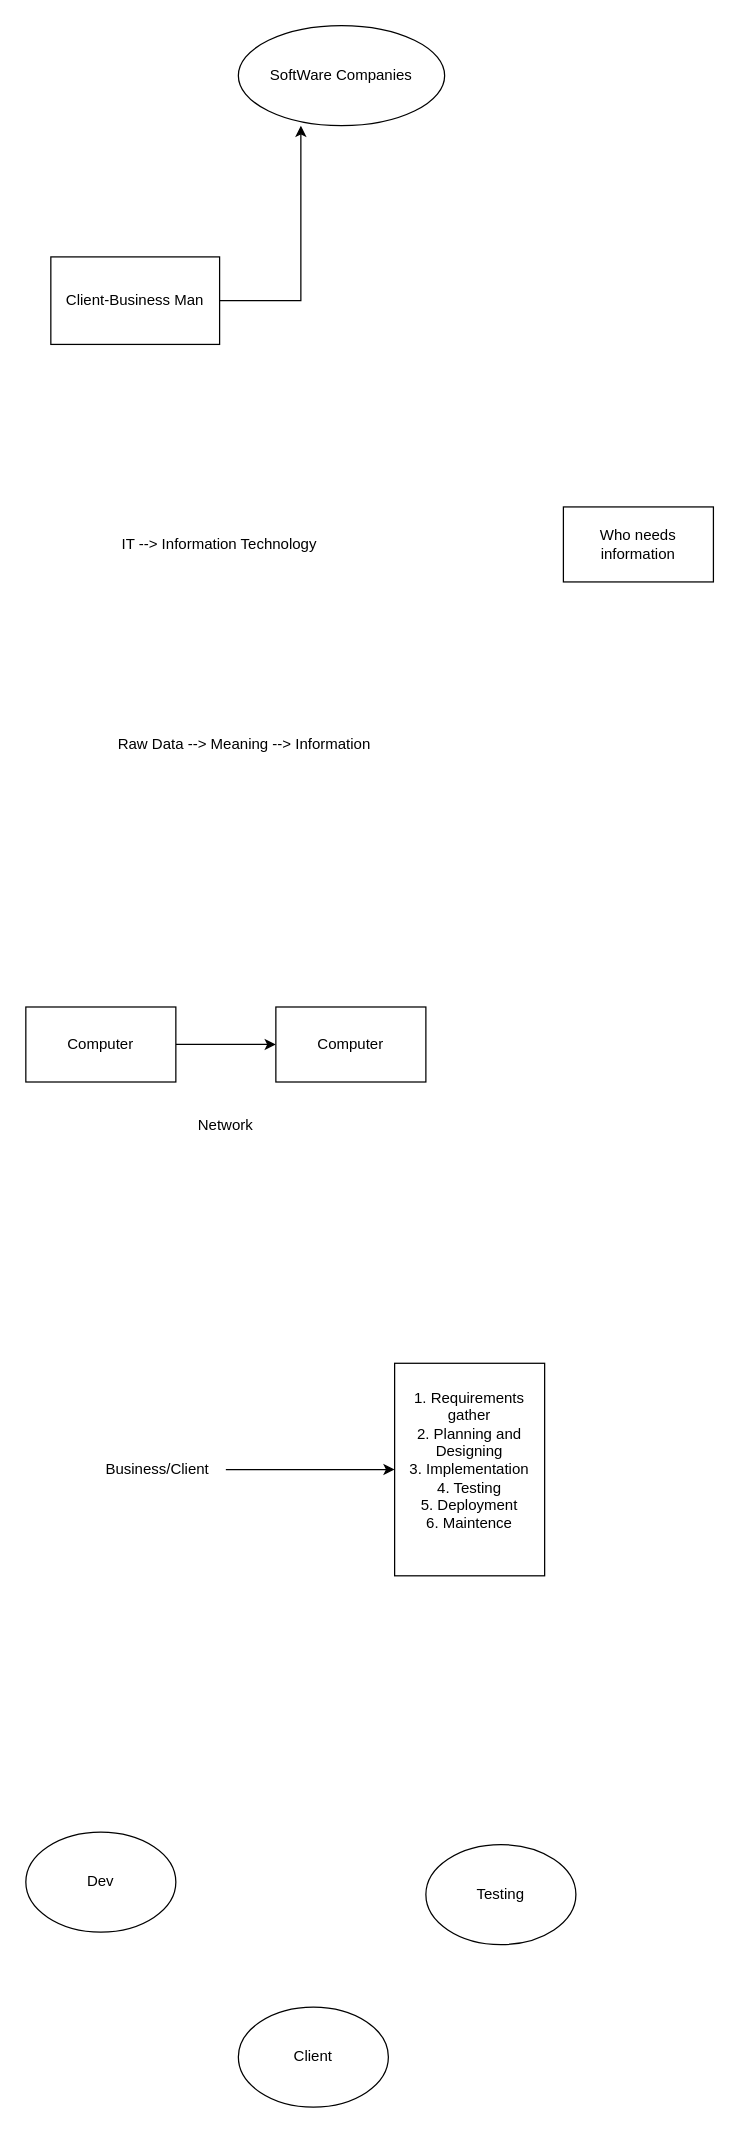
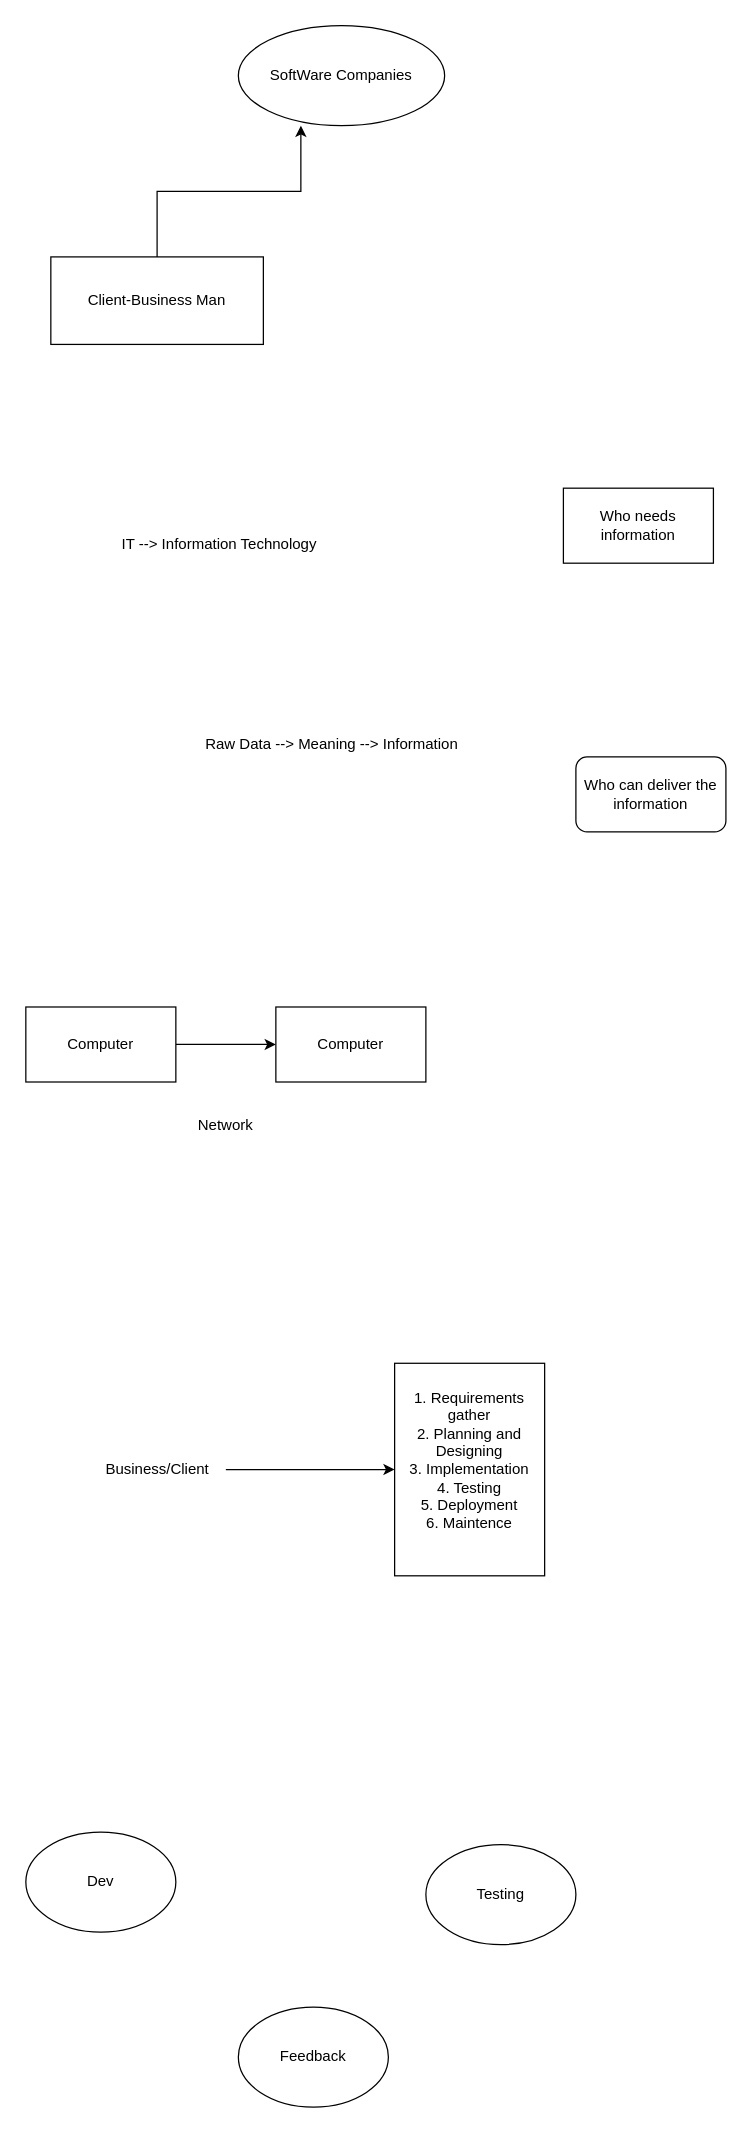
(135, 301) -> (157, 301)
(638, 544) -> (638, 526)
(244, 744) -> (332, 744)
none -> (651, 794)
(313, 2057) -> (313, 2057)
